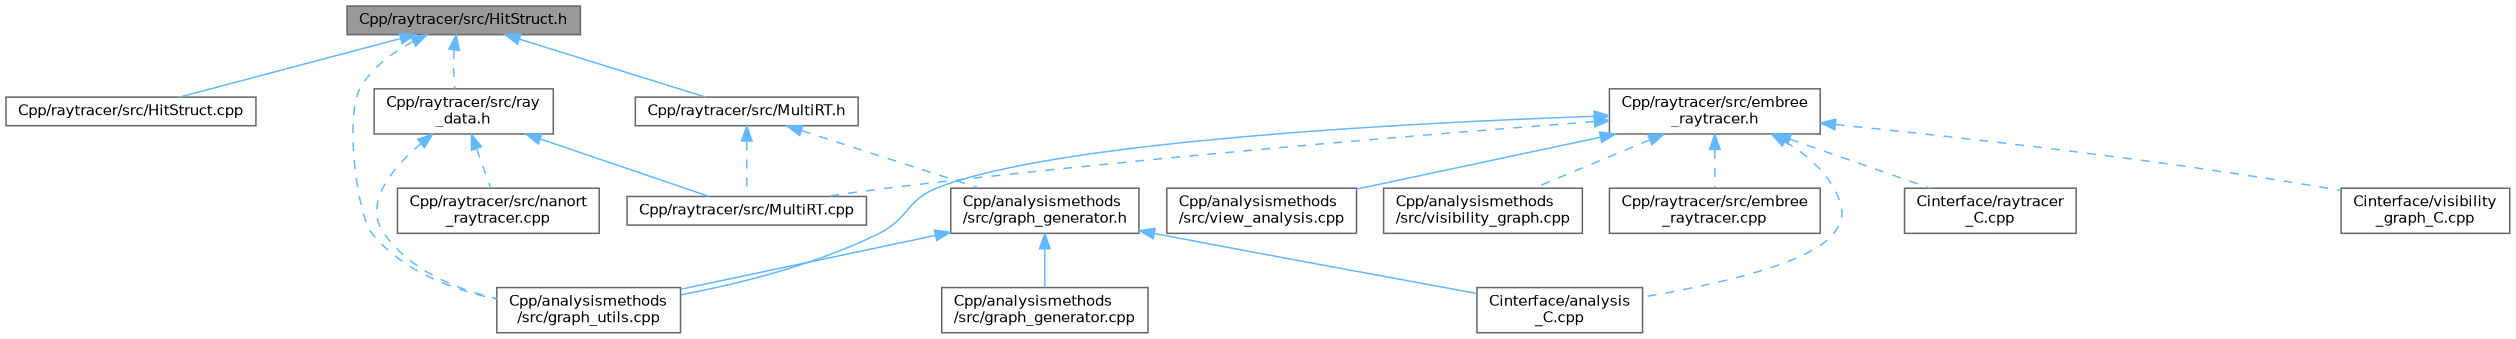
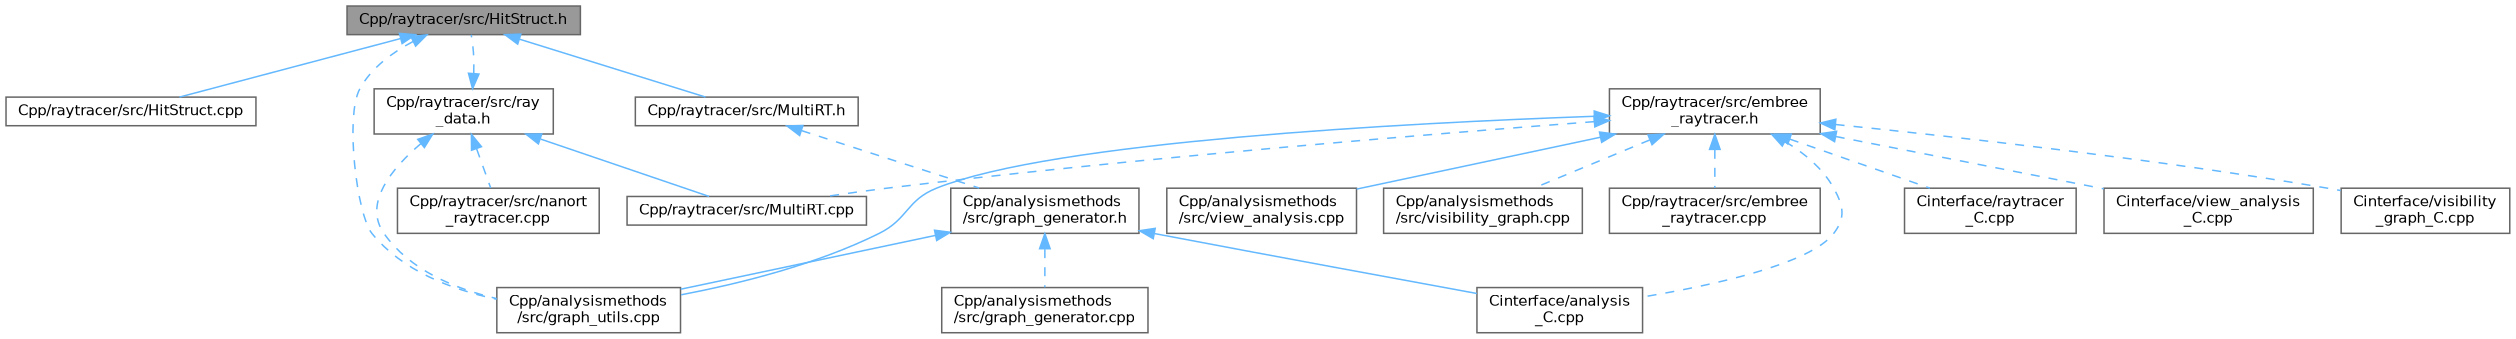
(454, 69) -> (474, 54)
(747, 169) -> none
none -> (2209, 211)
(1045, 268) -> (1045, 268)
